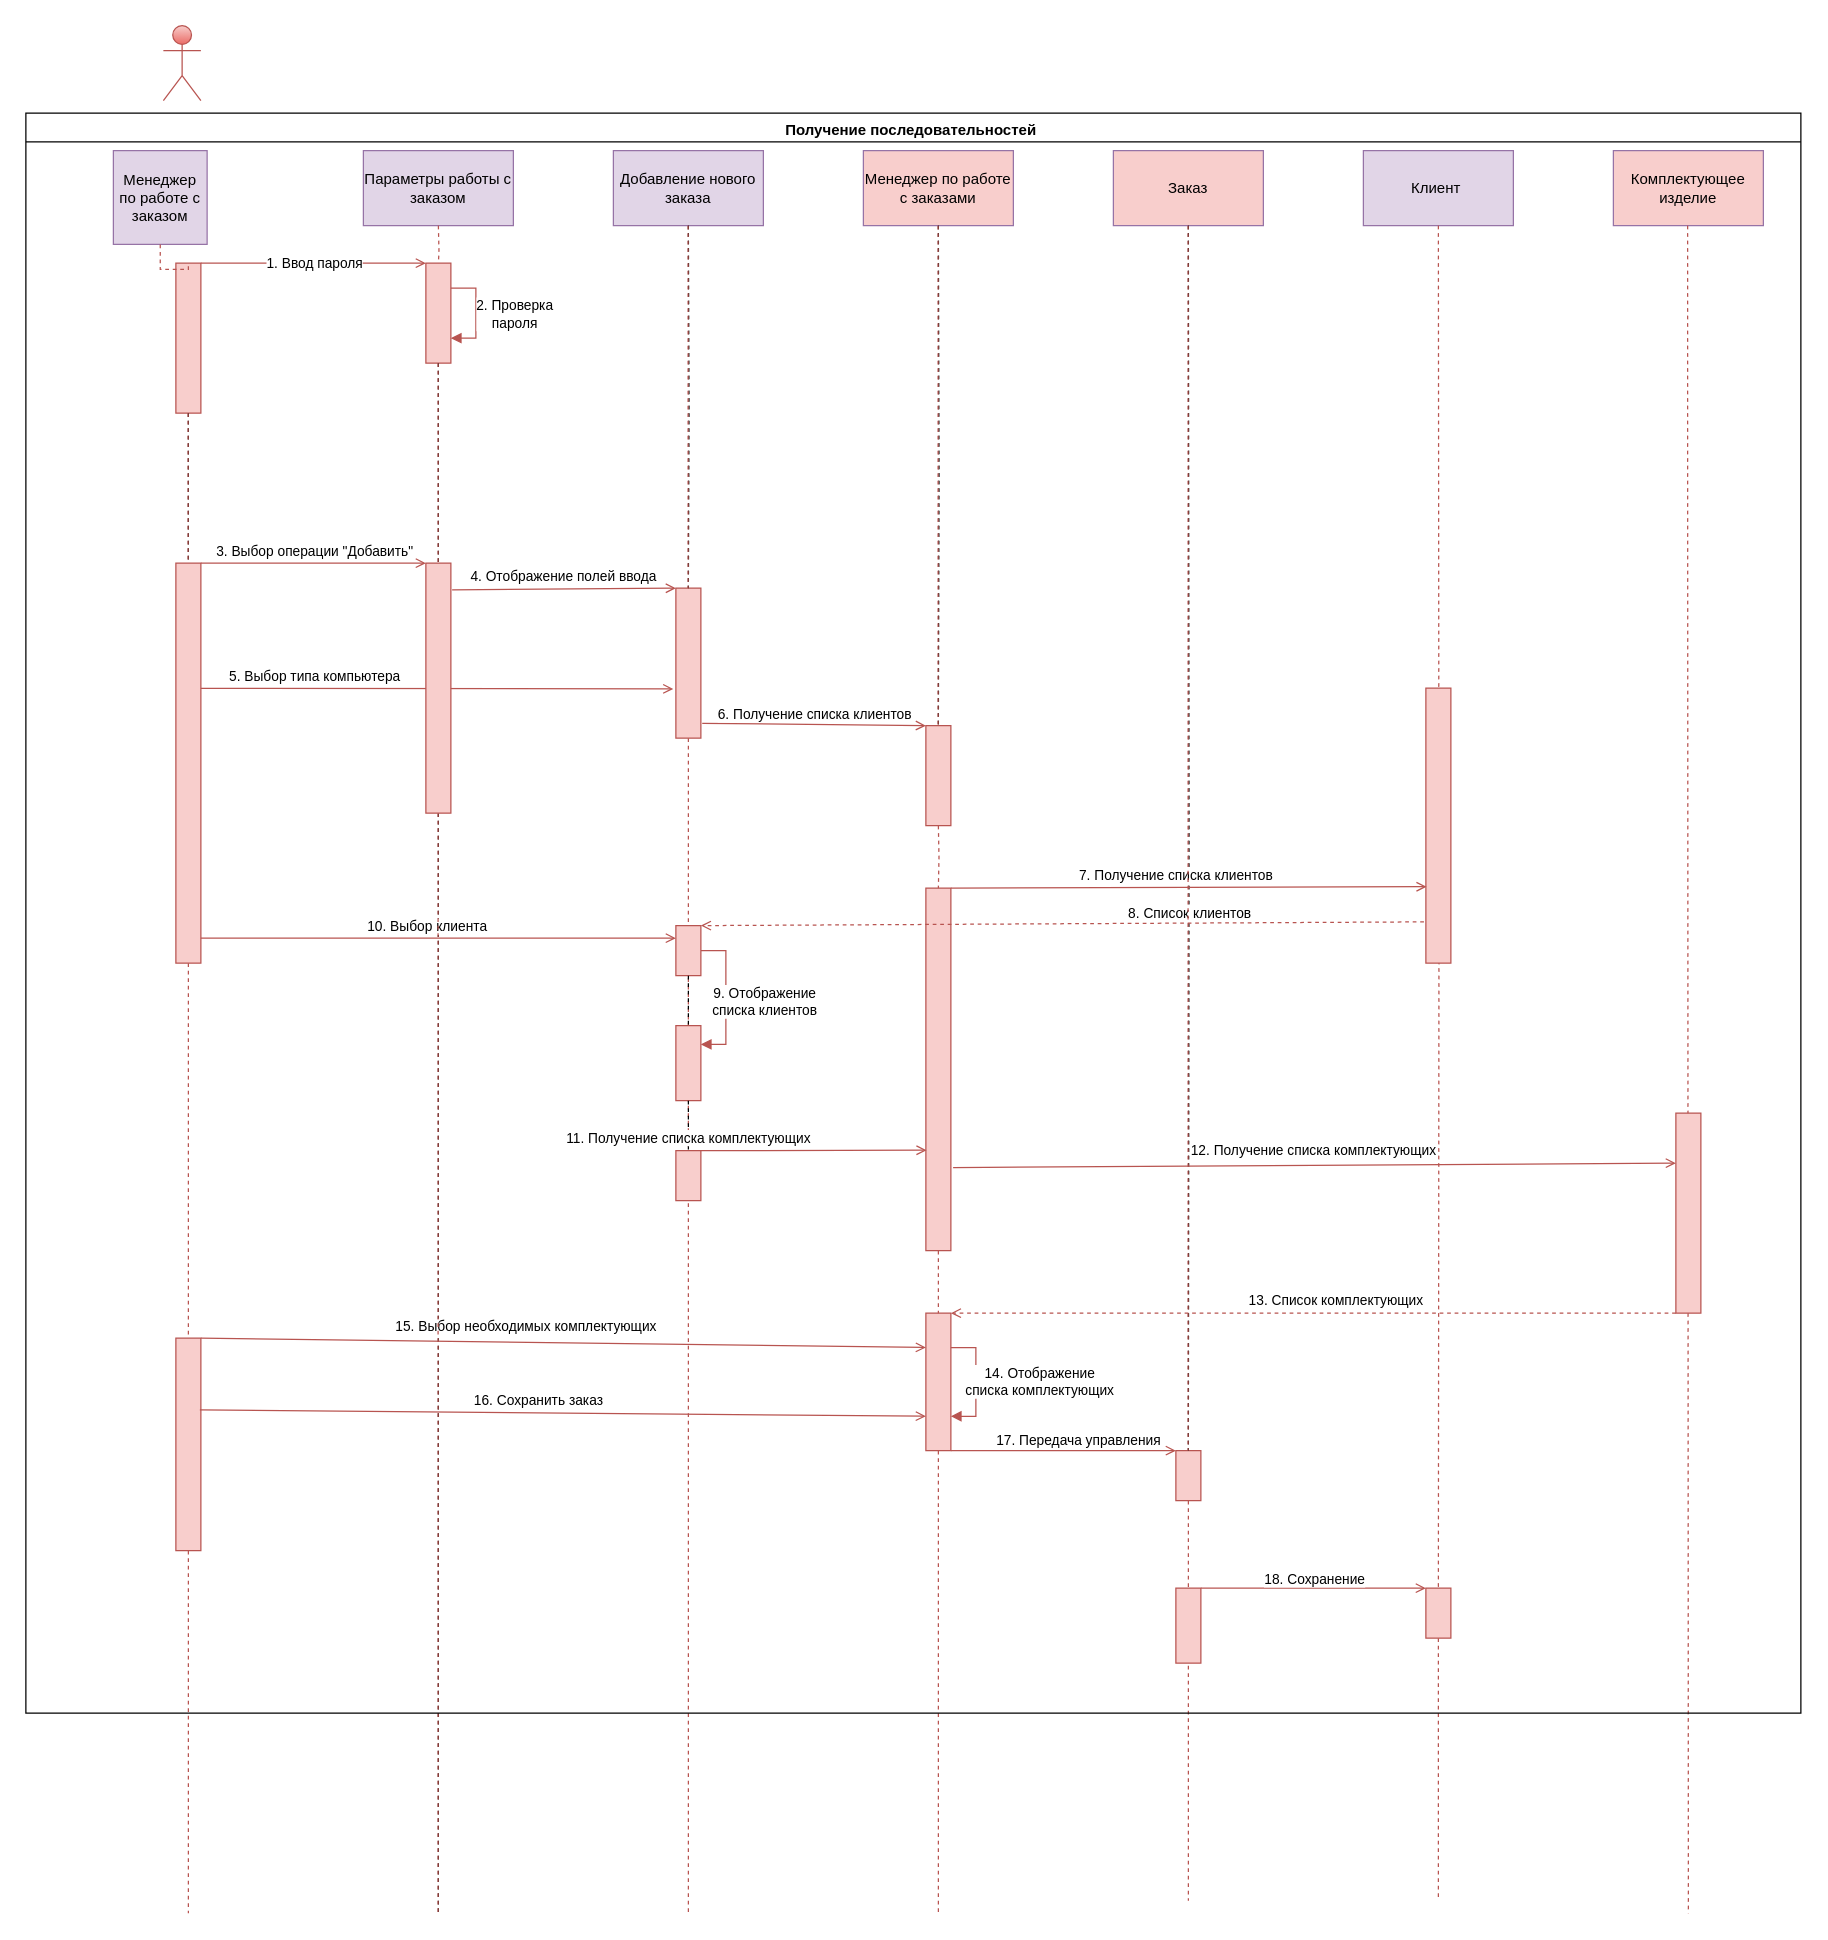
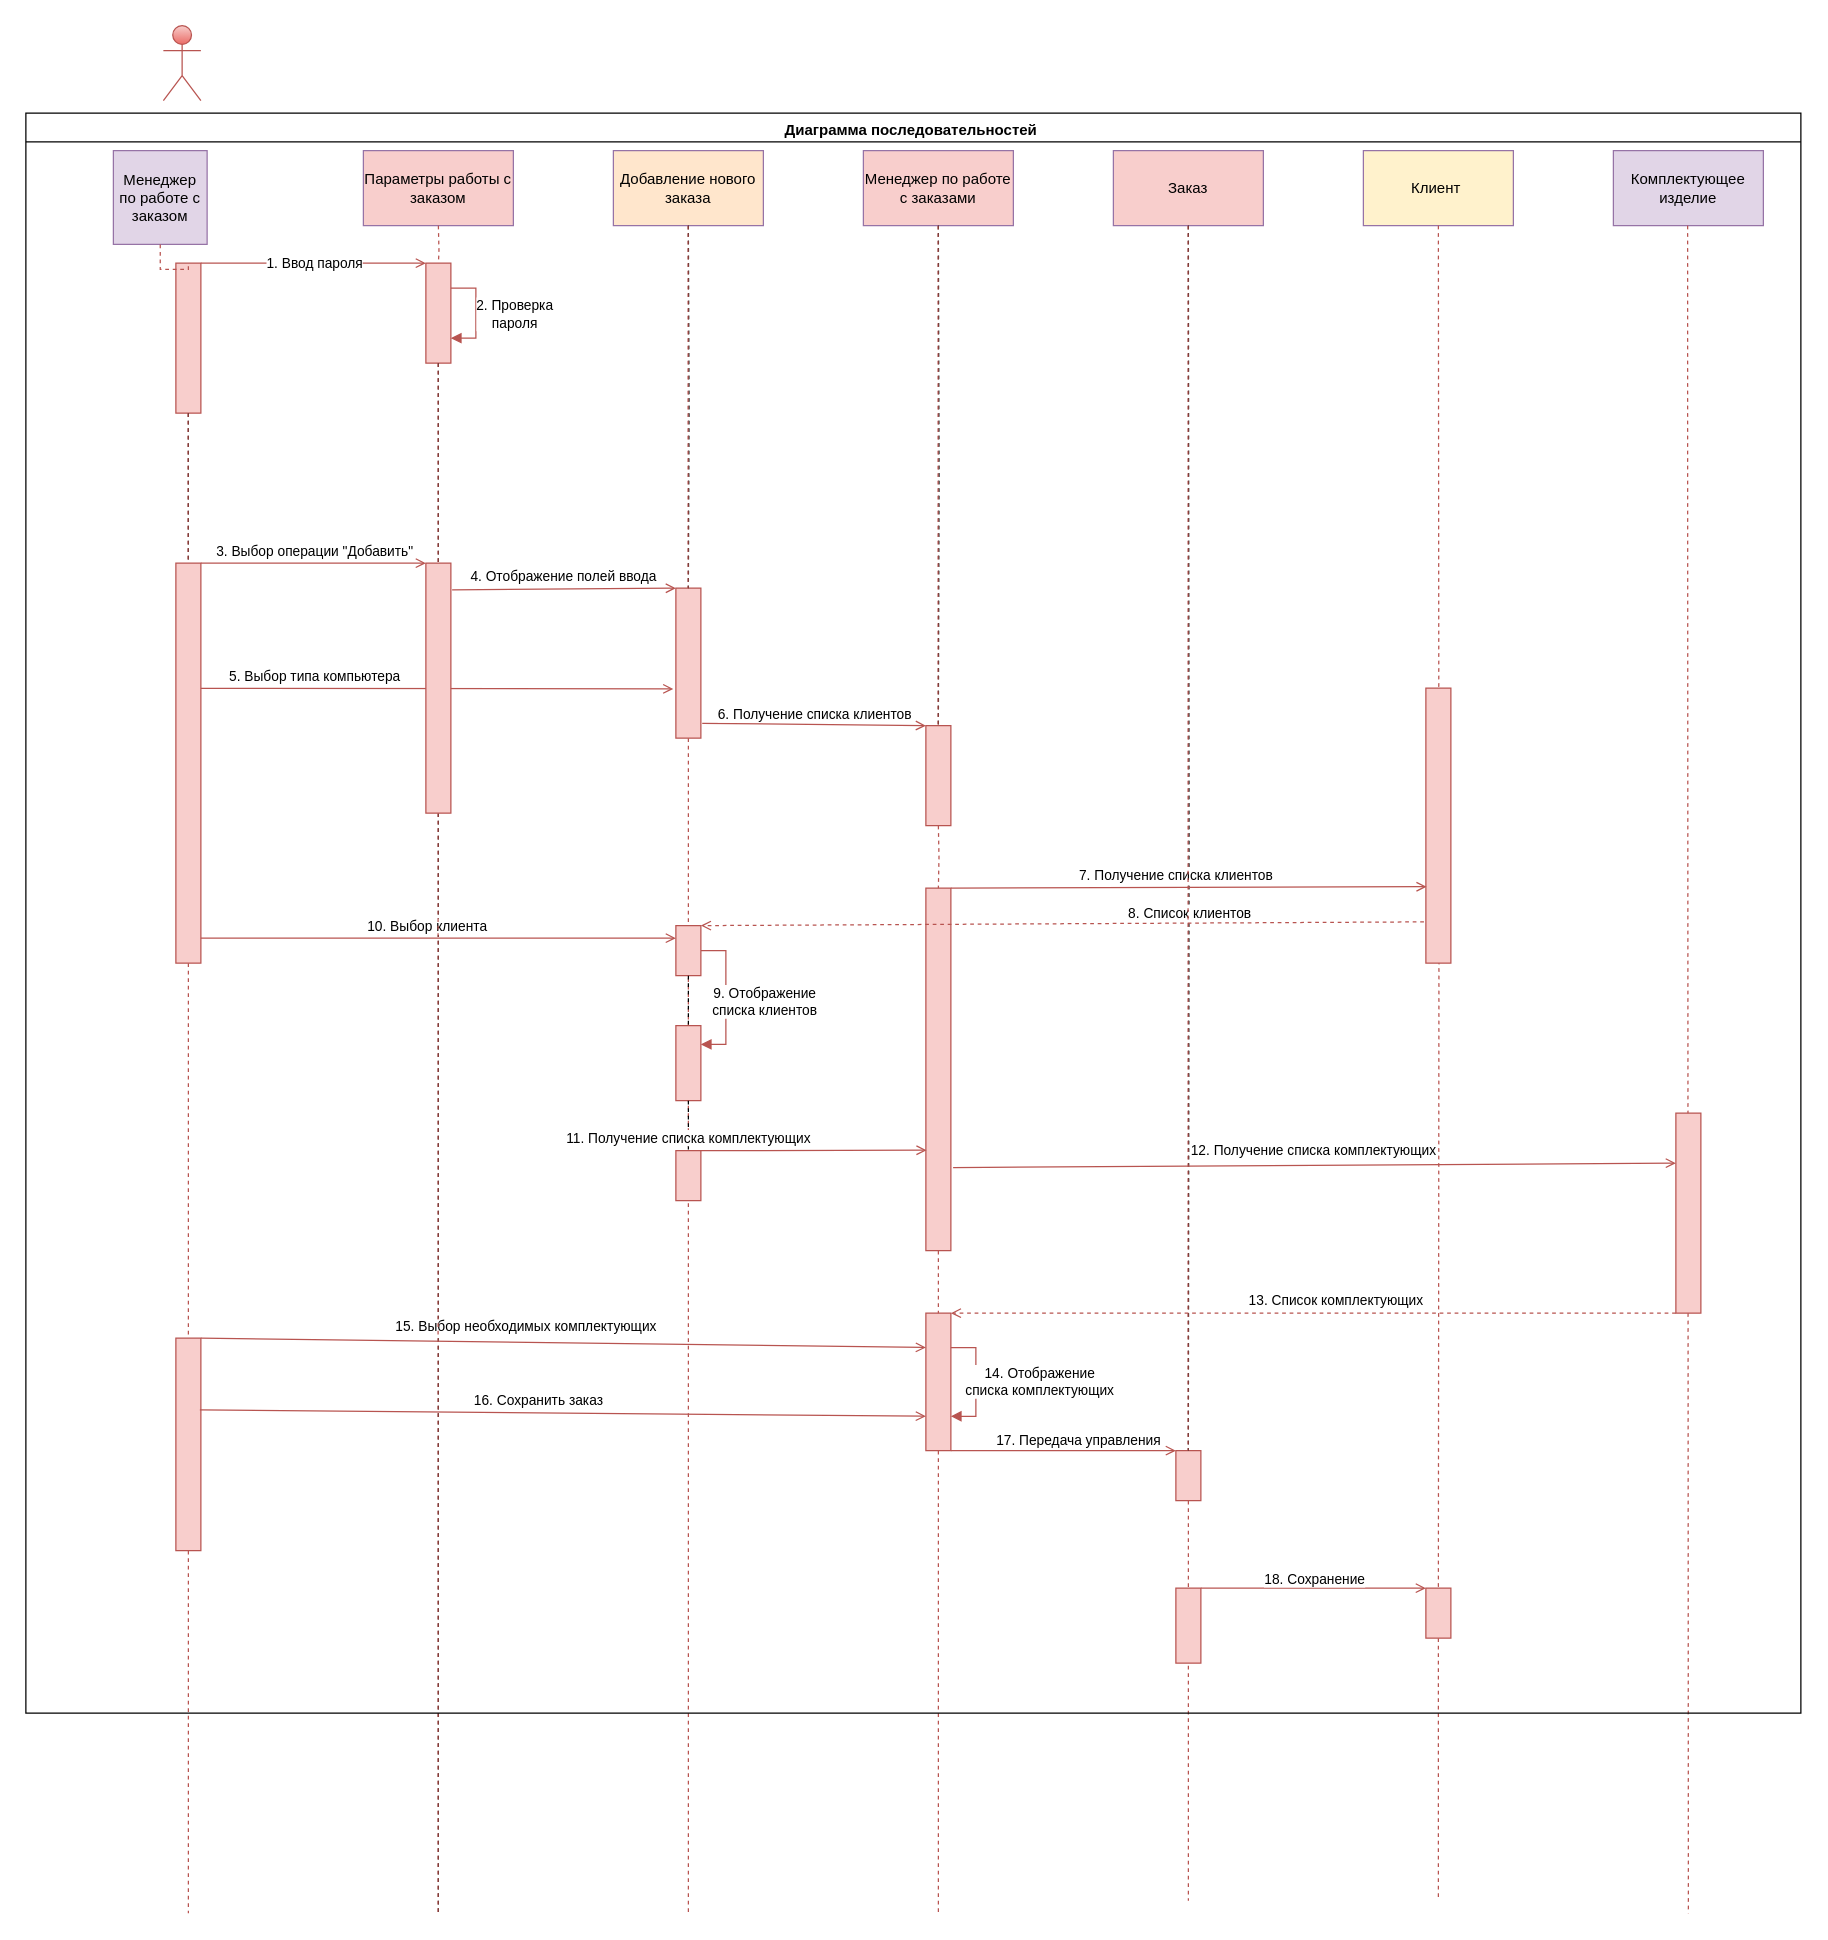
(913, 130) -> (913, 130)
(438, 188) -> (438, 188)
(688, 188) -> (688, 188)
(1438, 188) -> (1438, 188)
(1688, 188) -> (1688, 188)
